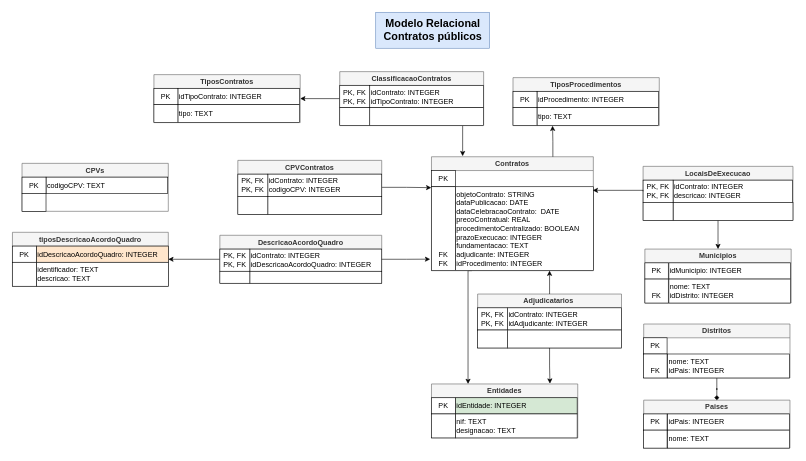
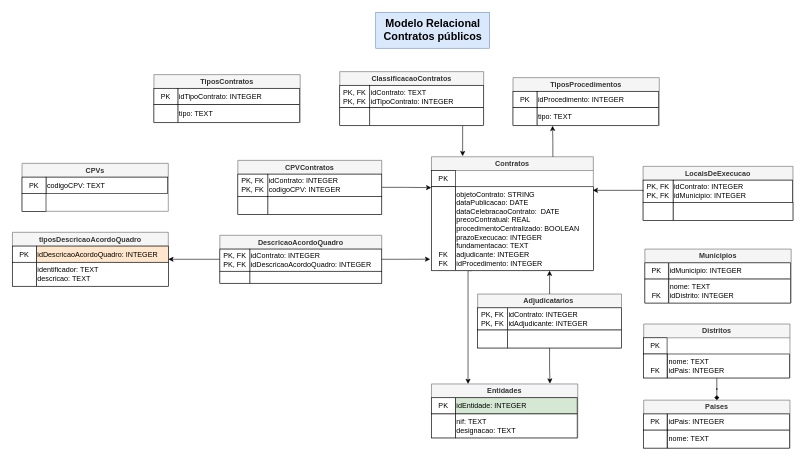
(414, 97) -> (414, 97)
(320, 99) -> none
(710, 192) -> (710, 192)
(719, 243) -> none
